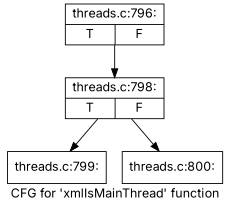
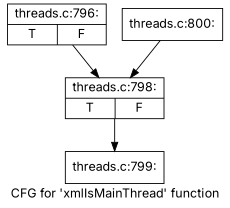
(143, 132) -> (148, 56)
